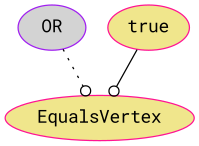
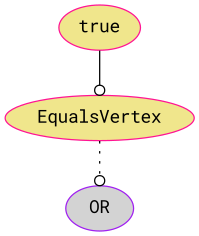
(73, 68) -> (100, 158)
